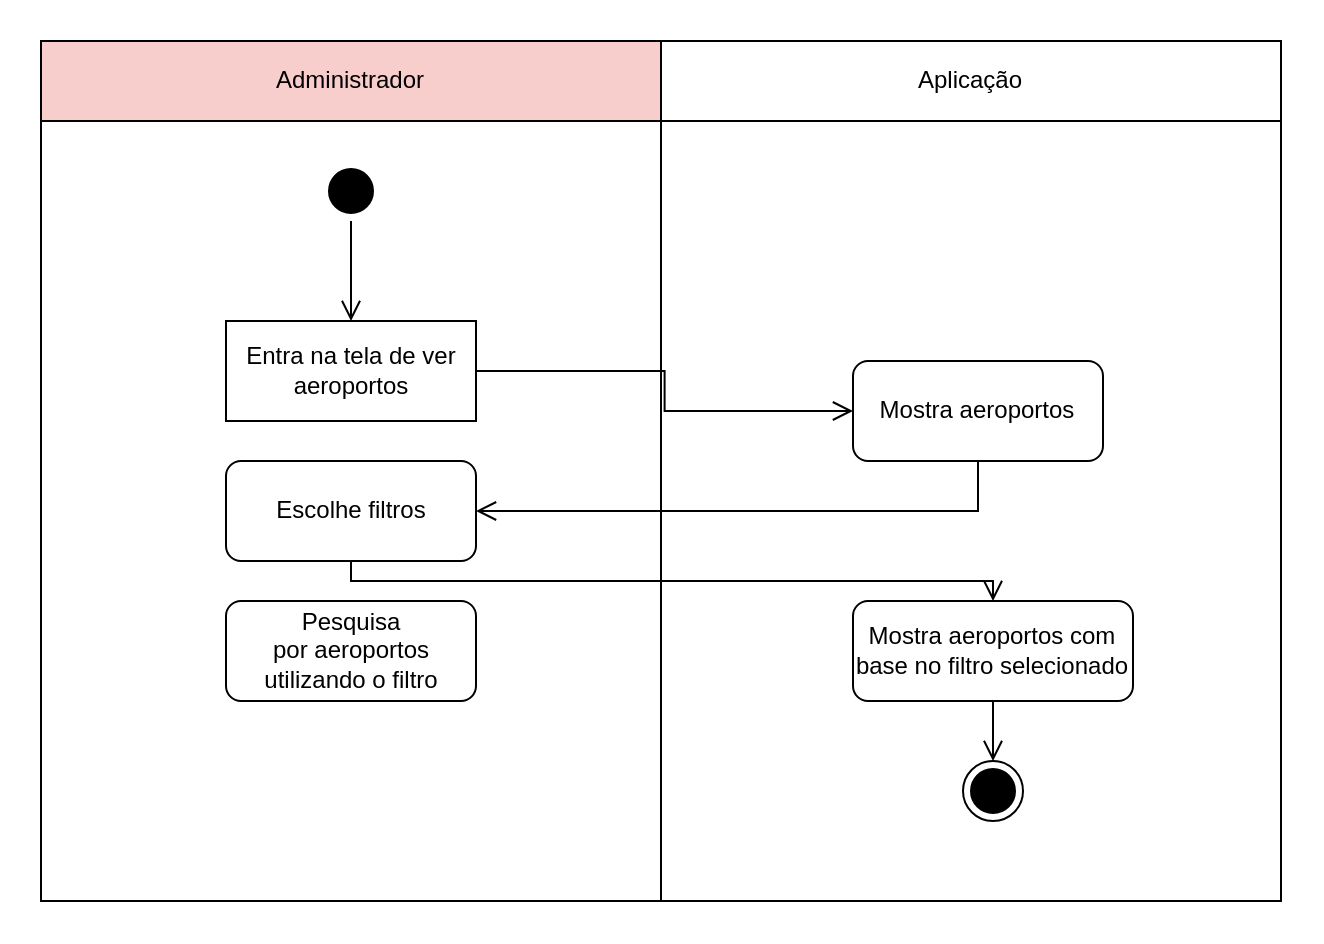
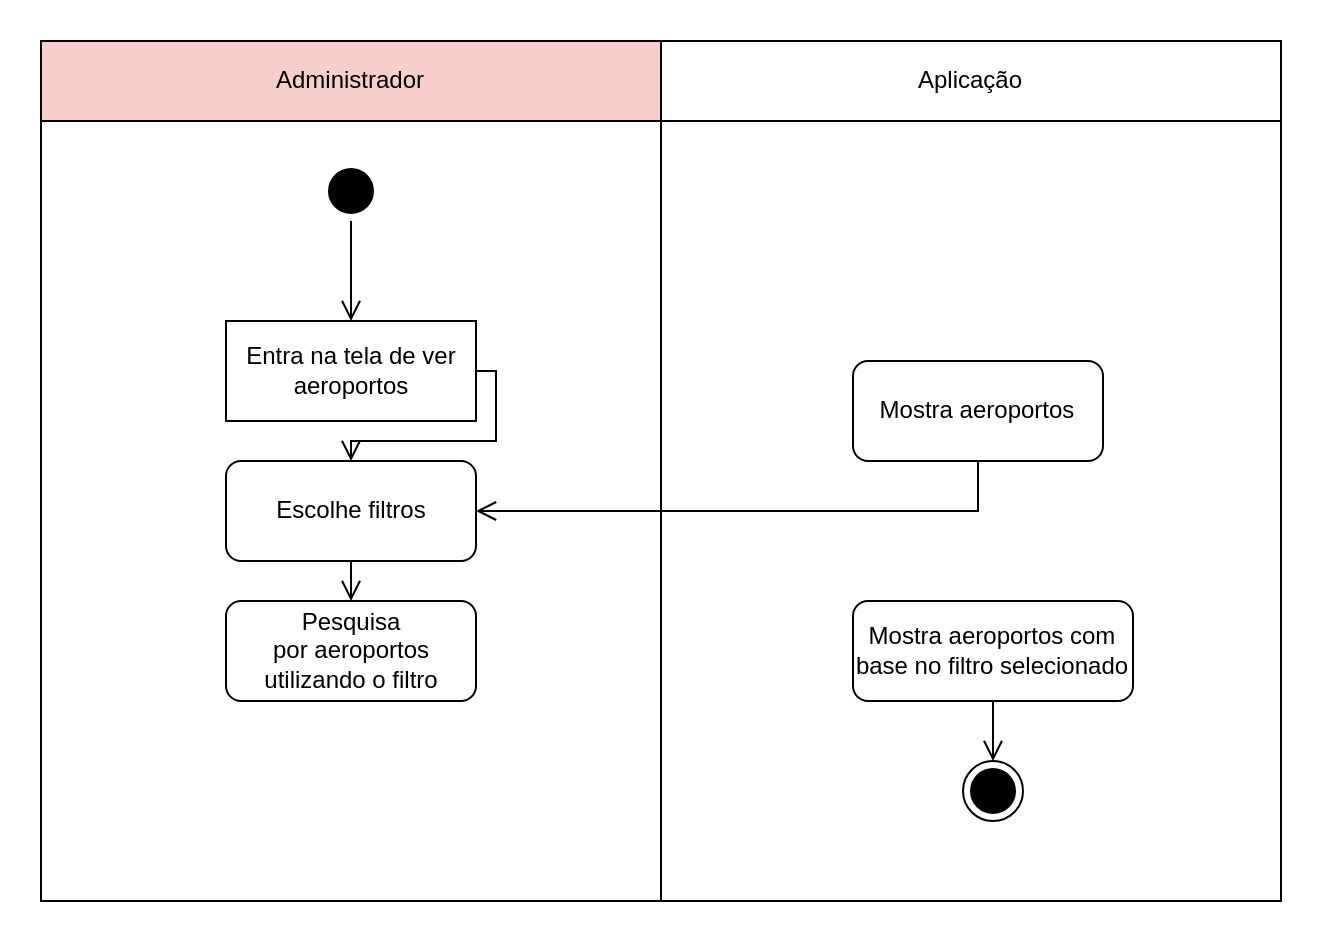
(665, 397) -> (453, 441)
(678, 581) -> (351, 587)
